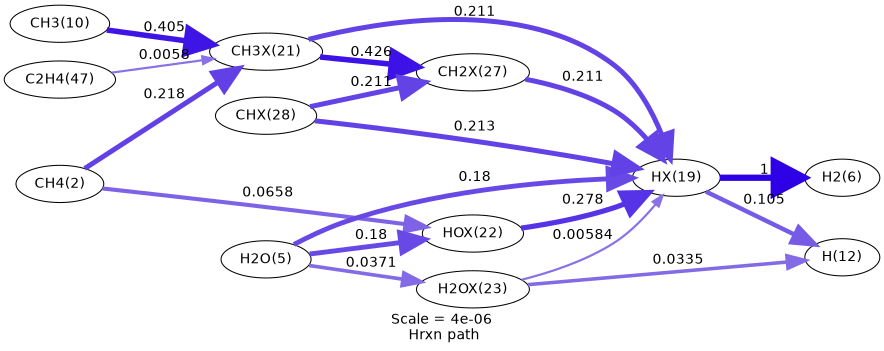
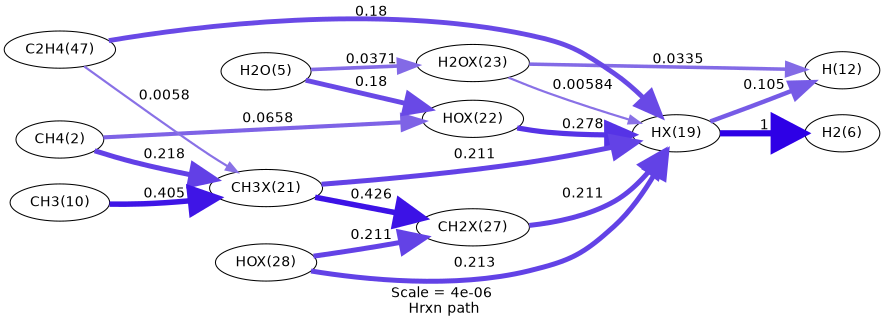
(266, 116) -> (266, 262)
(448, 196) -> (385, 20)
